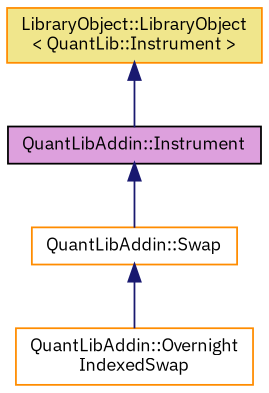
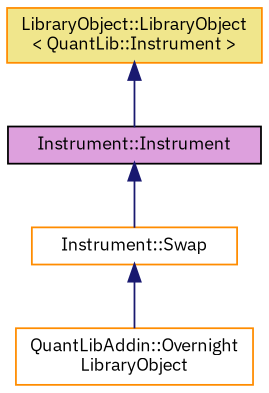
(134, 145) -> (134, 145)
(134, 246) -> (134, 246)
(134, 357) -> (134, 357)
